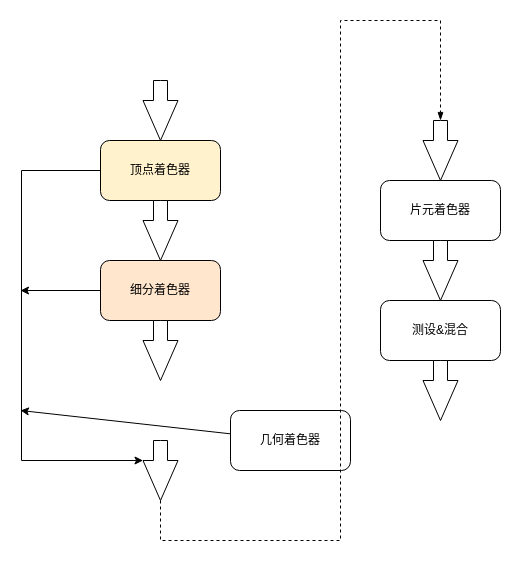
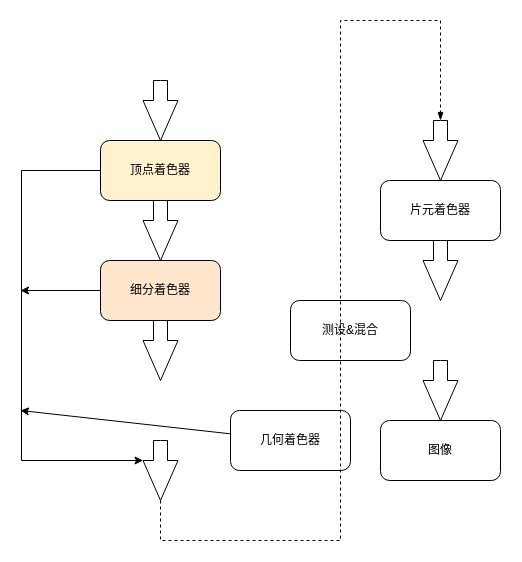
(441, 331) -> (351, 331)
none -> (441, 451)
